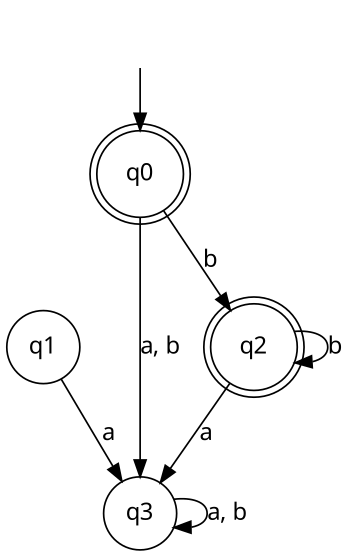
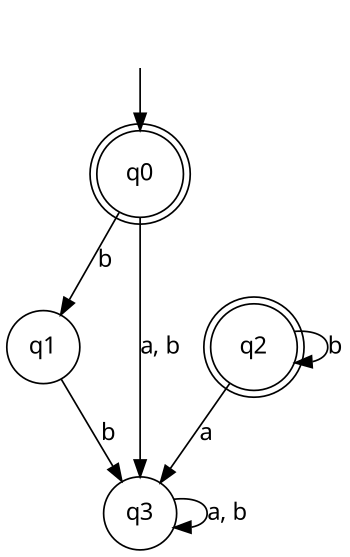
(192, 253) -> (94, 256)
(109, 434) -> (109, 434)
